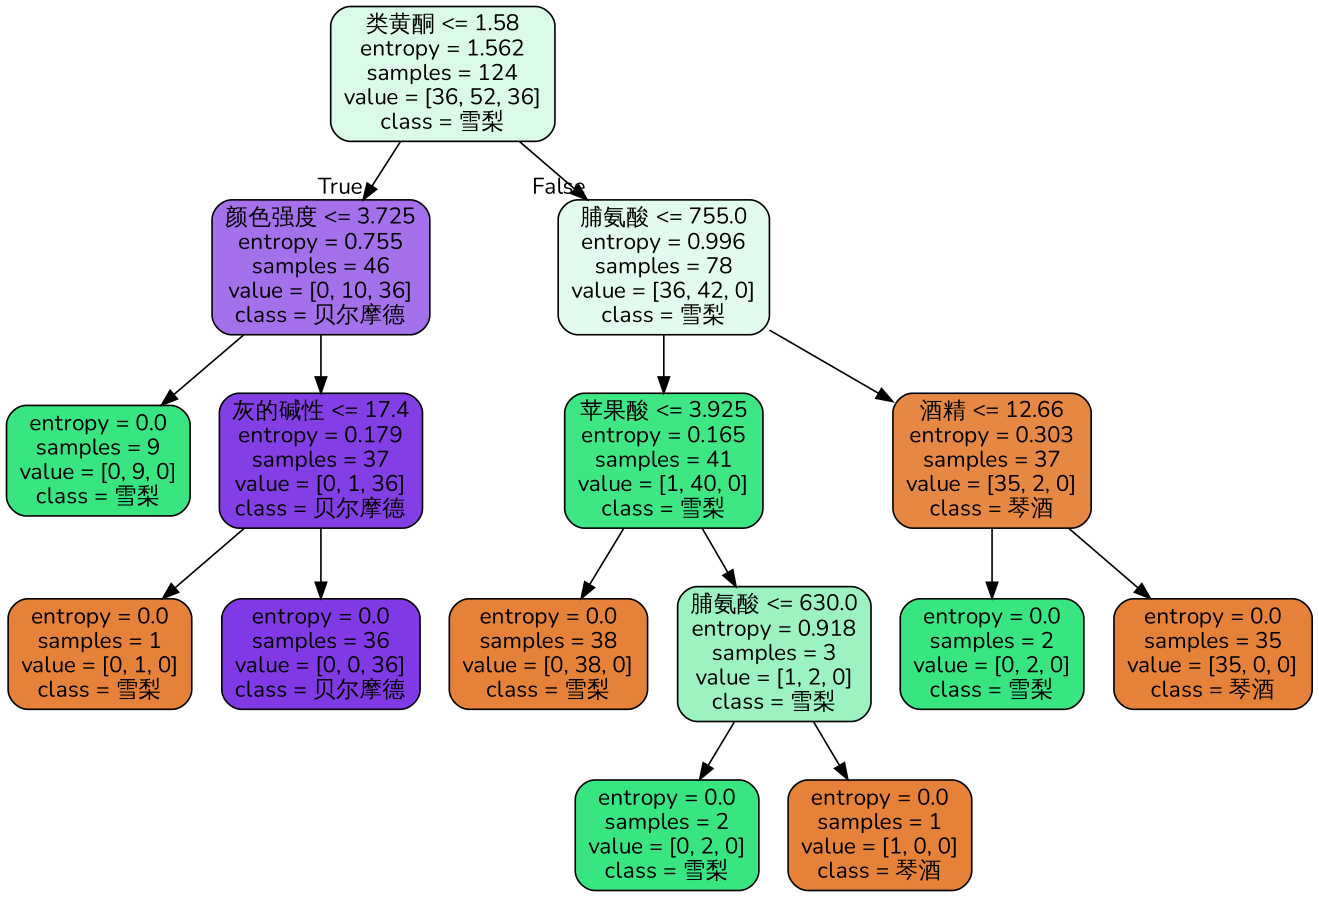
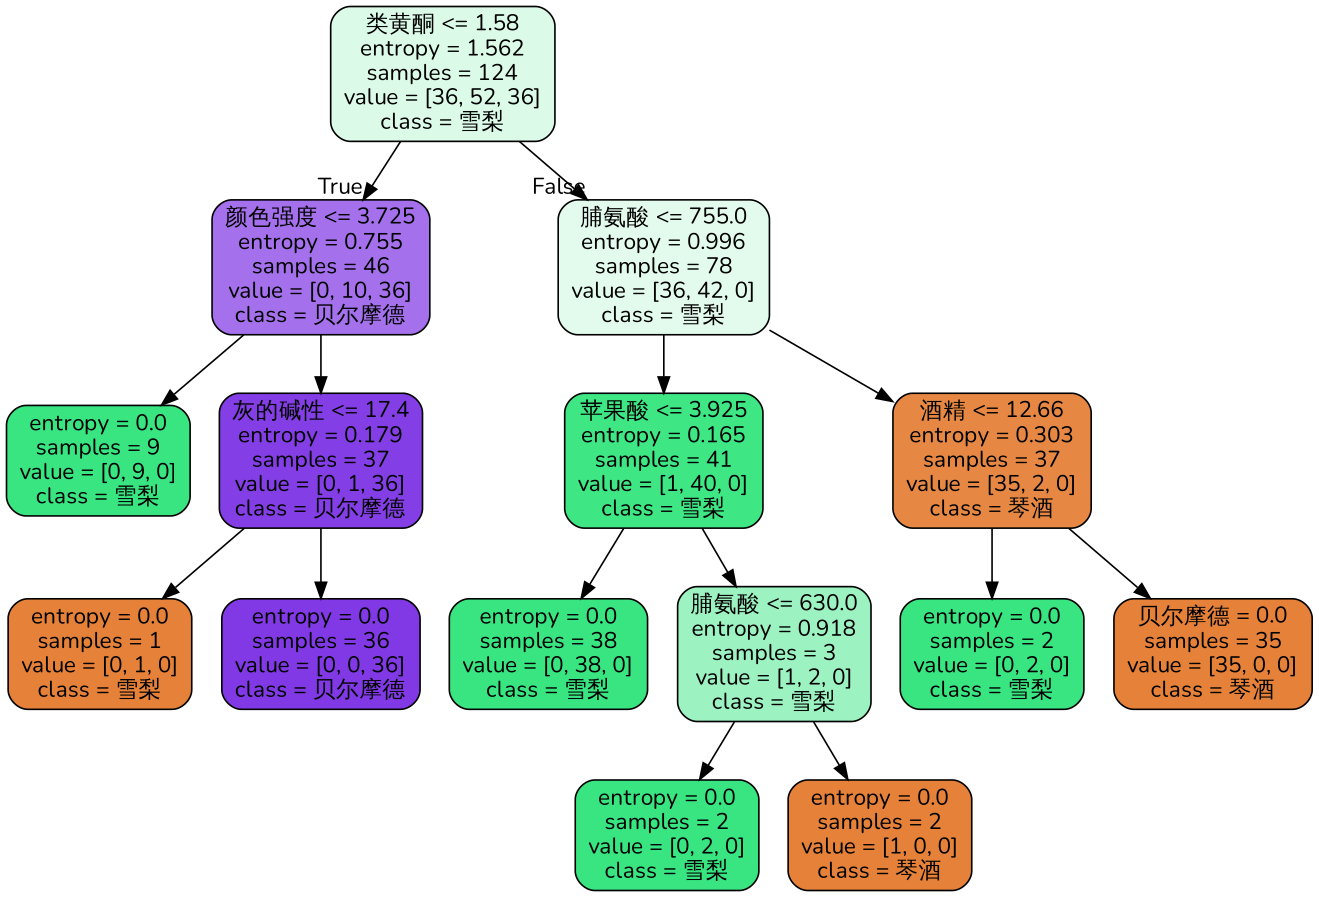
(548, 654) -> (548, 654)
(1213, 654) -> (1213, 654)
(880, 835) -> (880, 835)
